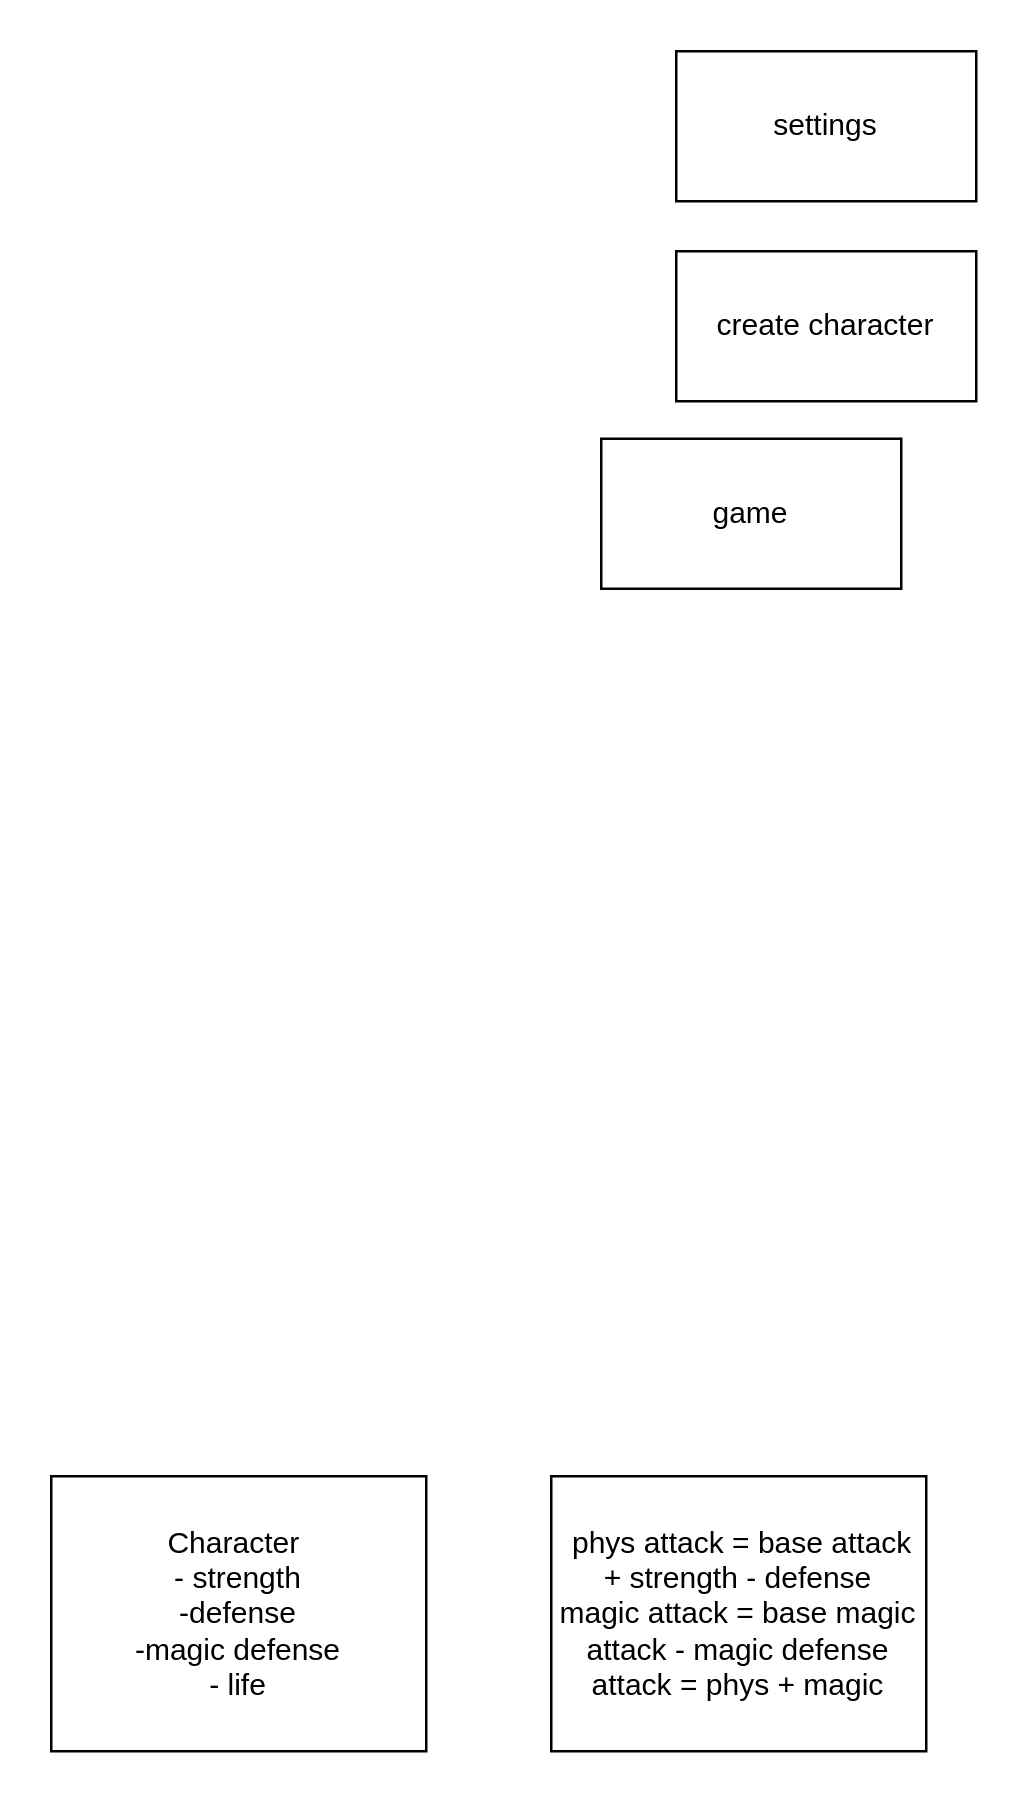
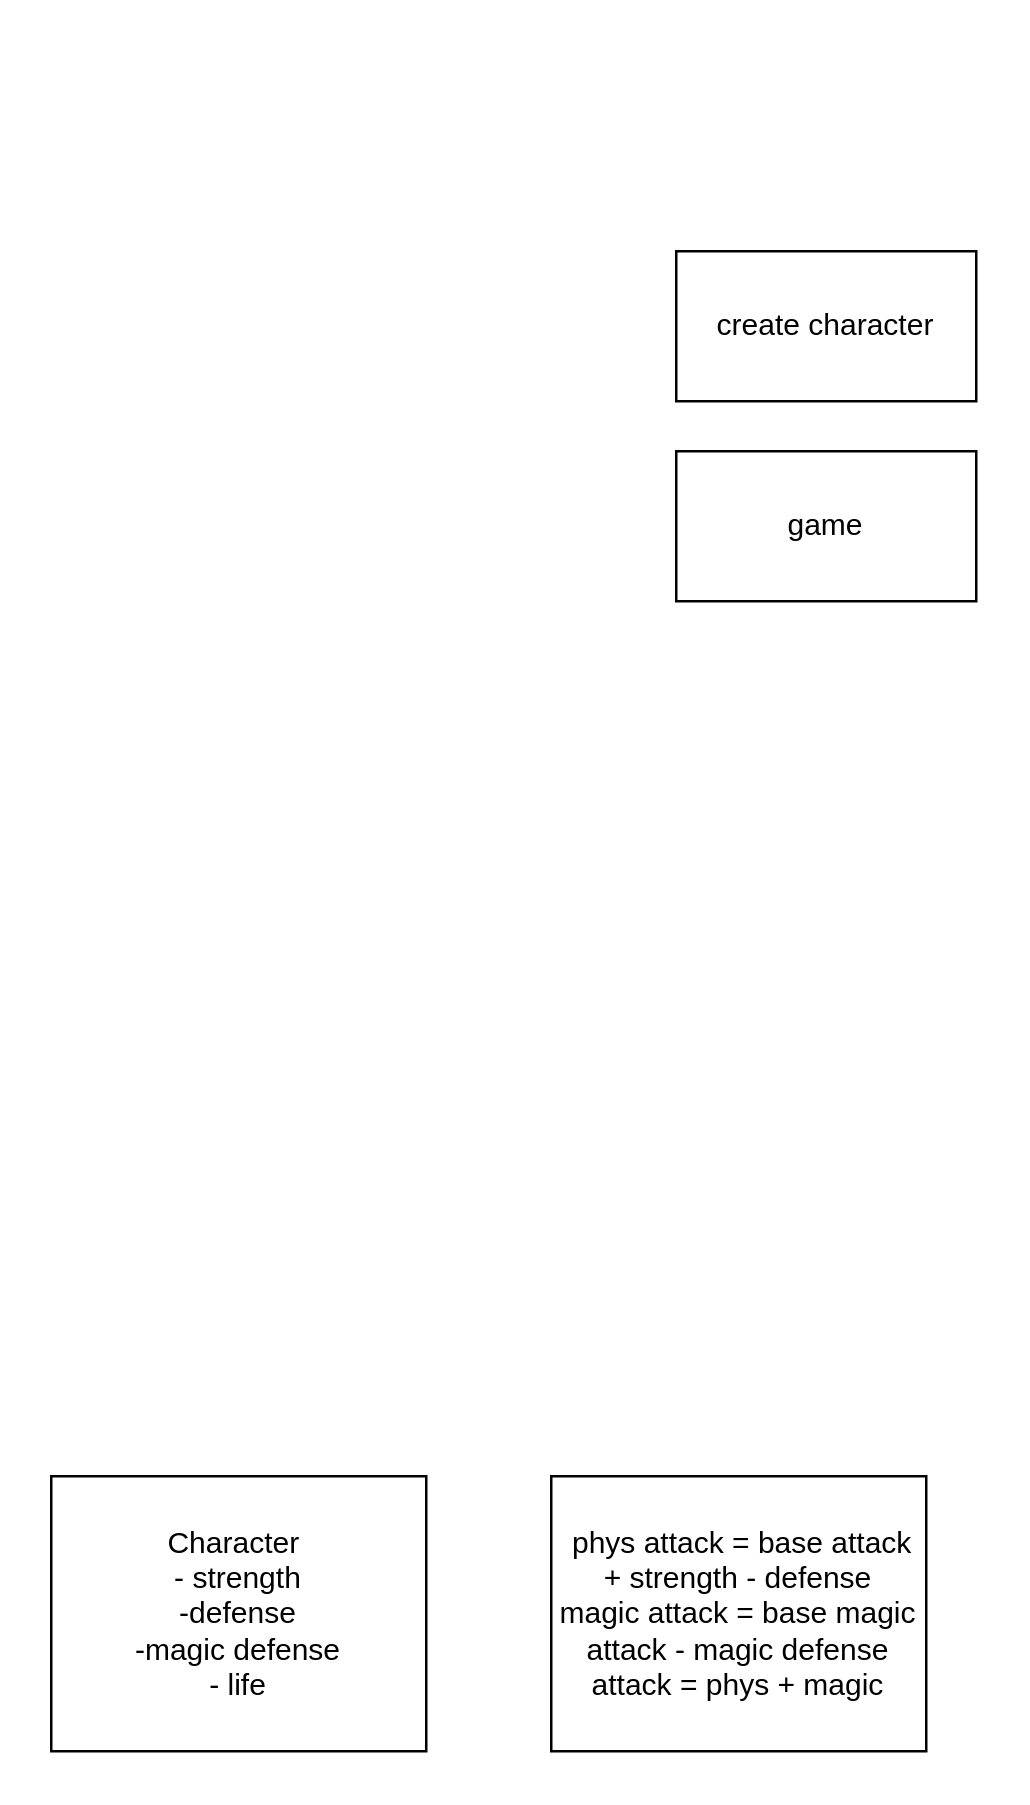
(826, 126) -> none
(751, 514) -> (826, 526)
